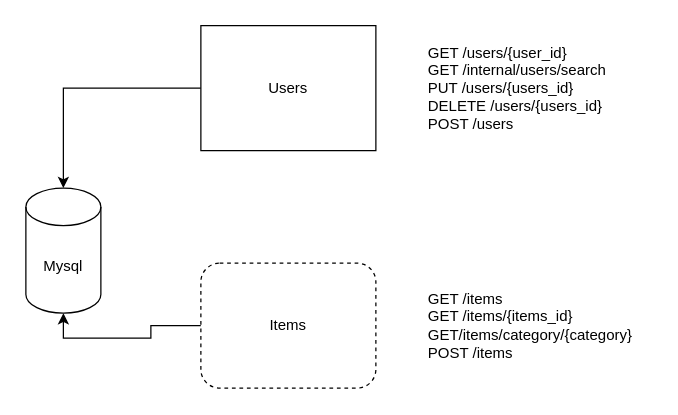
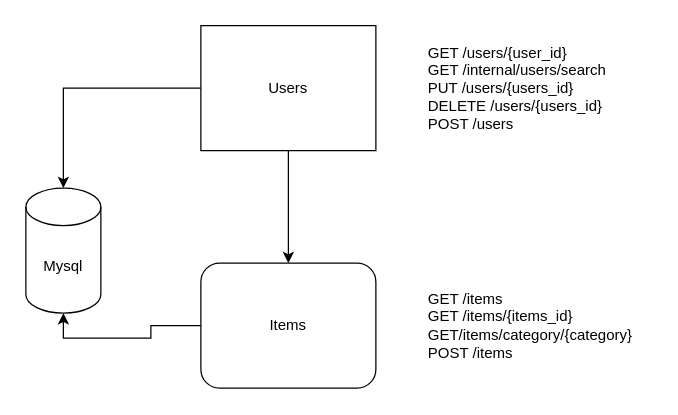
none -> (288, 203)
(288, 326) -> (288, 326)
